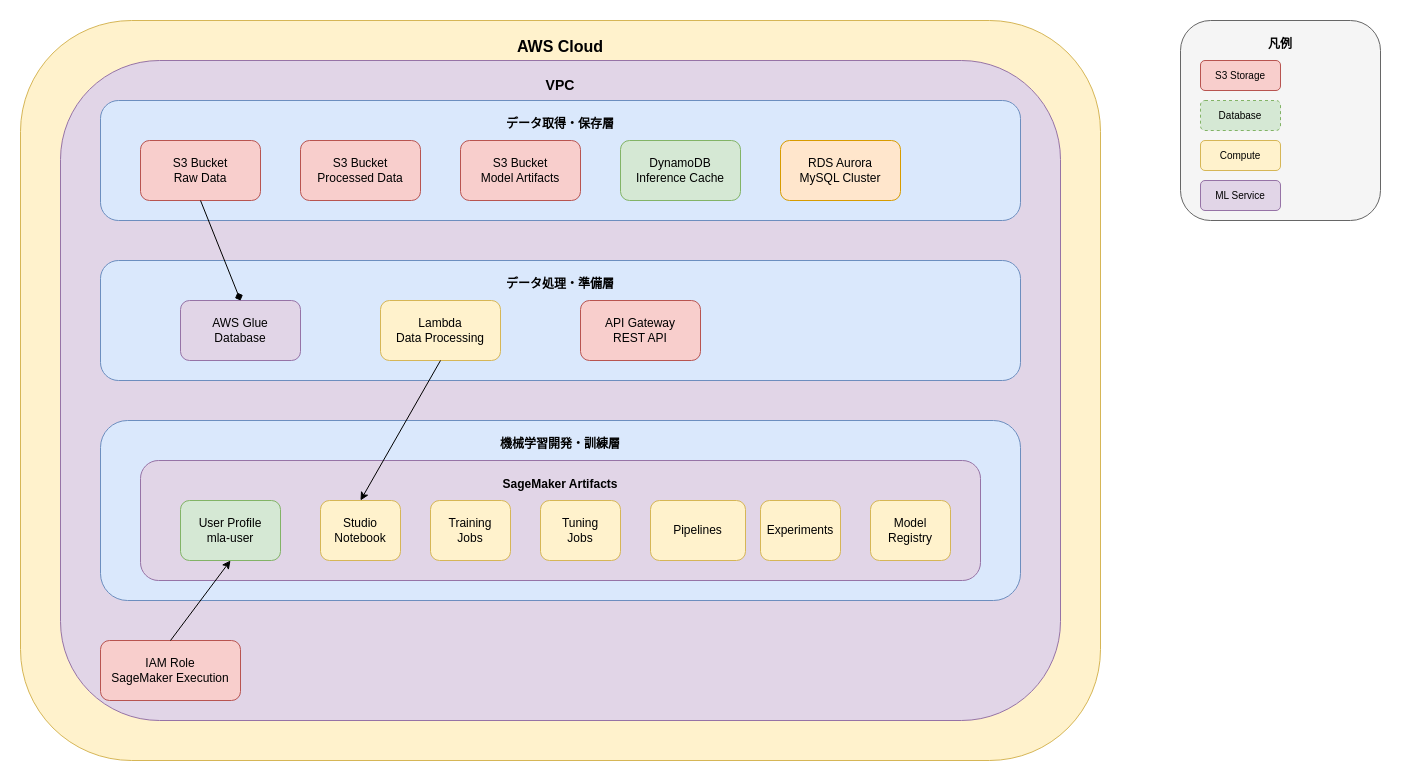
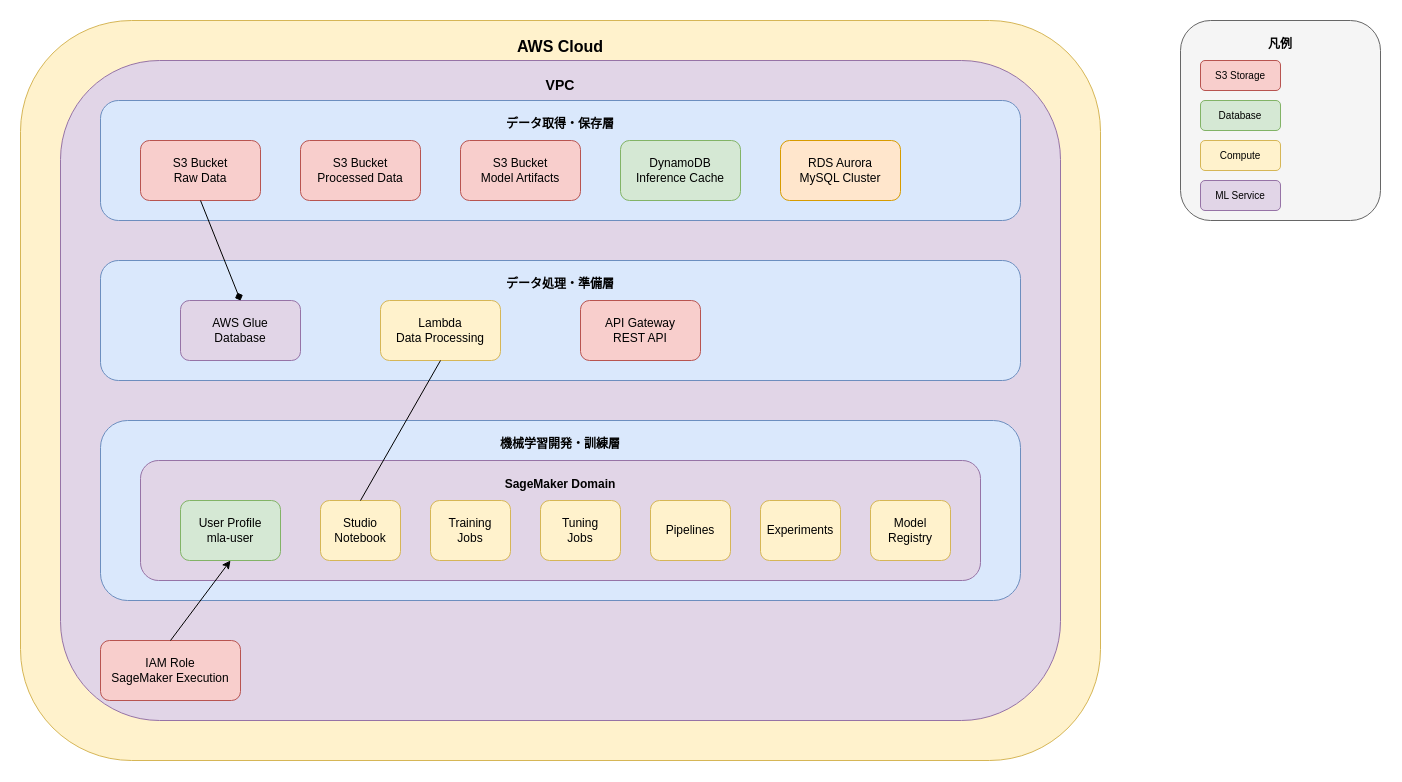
(1241, 116) -> (1241, 116)
(561, 485) -> (561, 485)
(364, 494) -> (363, 496)
(698, 531) -> (691, 531)
